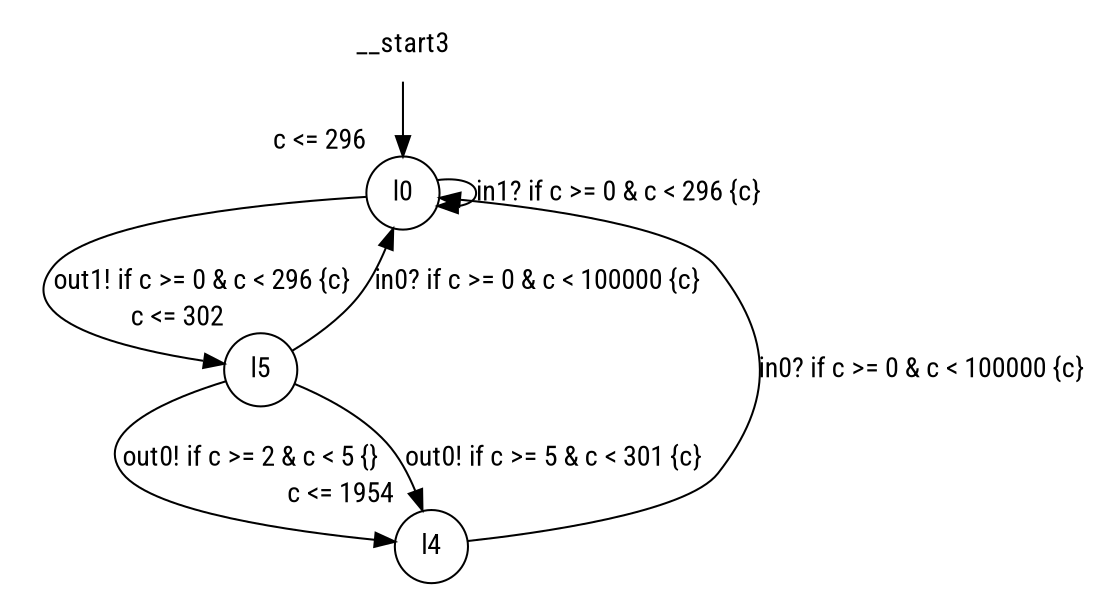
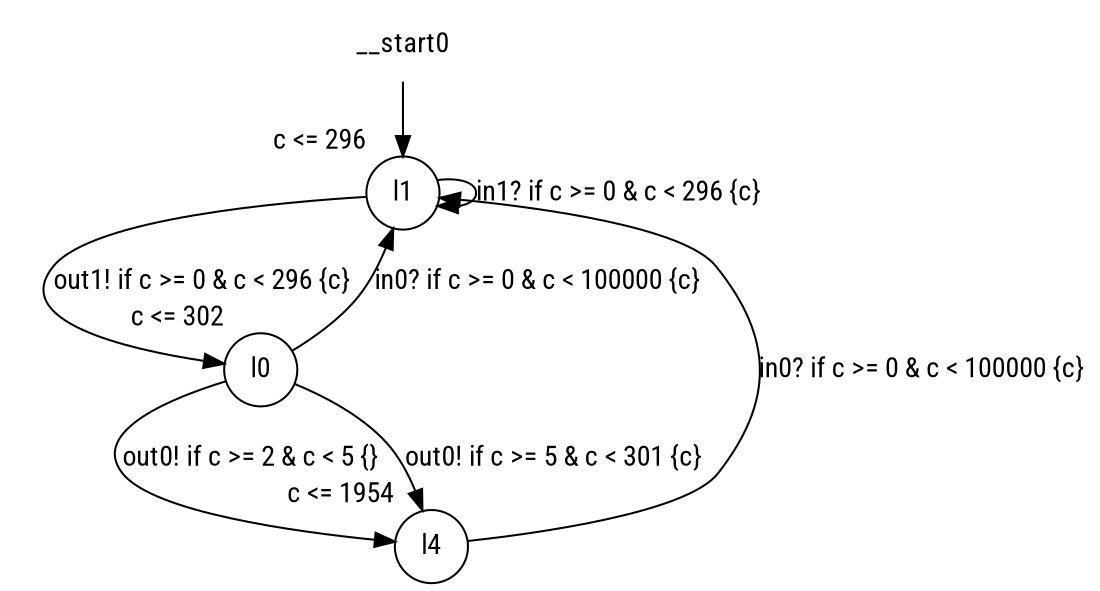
(403, 45) -> (403, 45)
(403, 193) -> (403, 193)
(261, 370) -> (261, 370)
